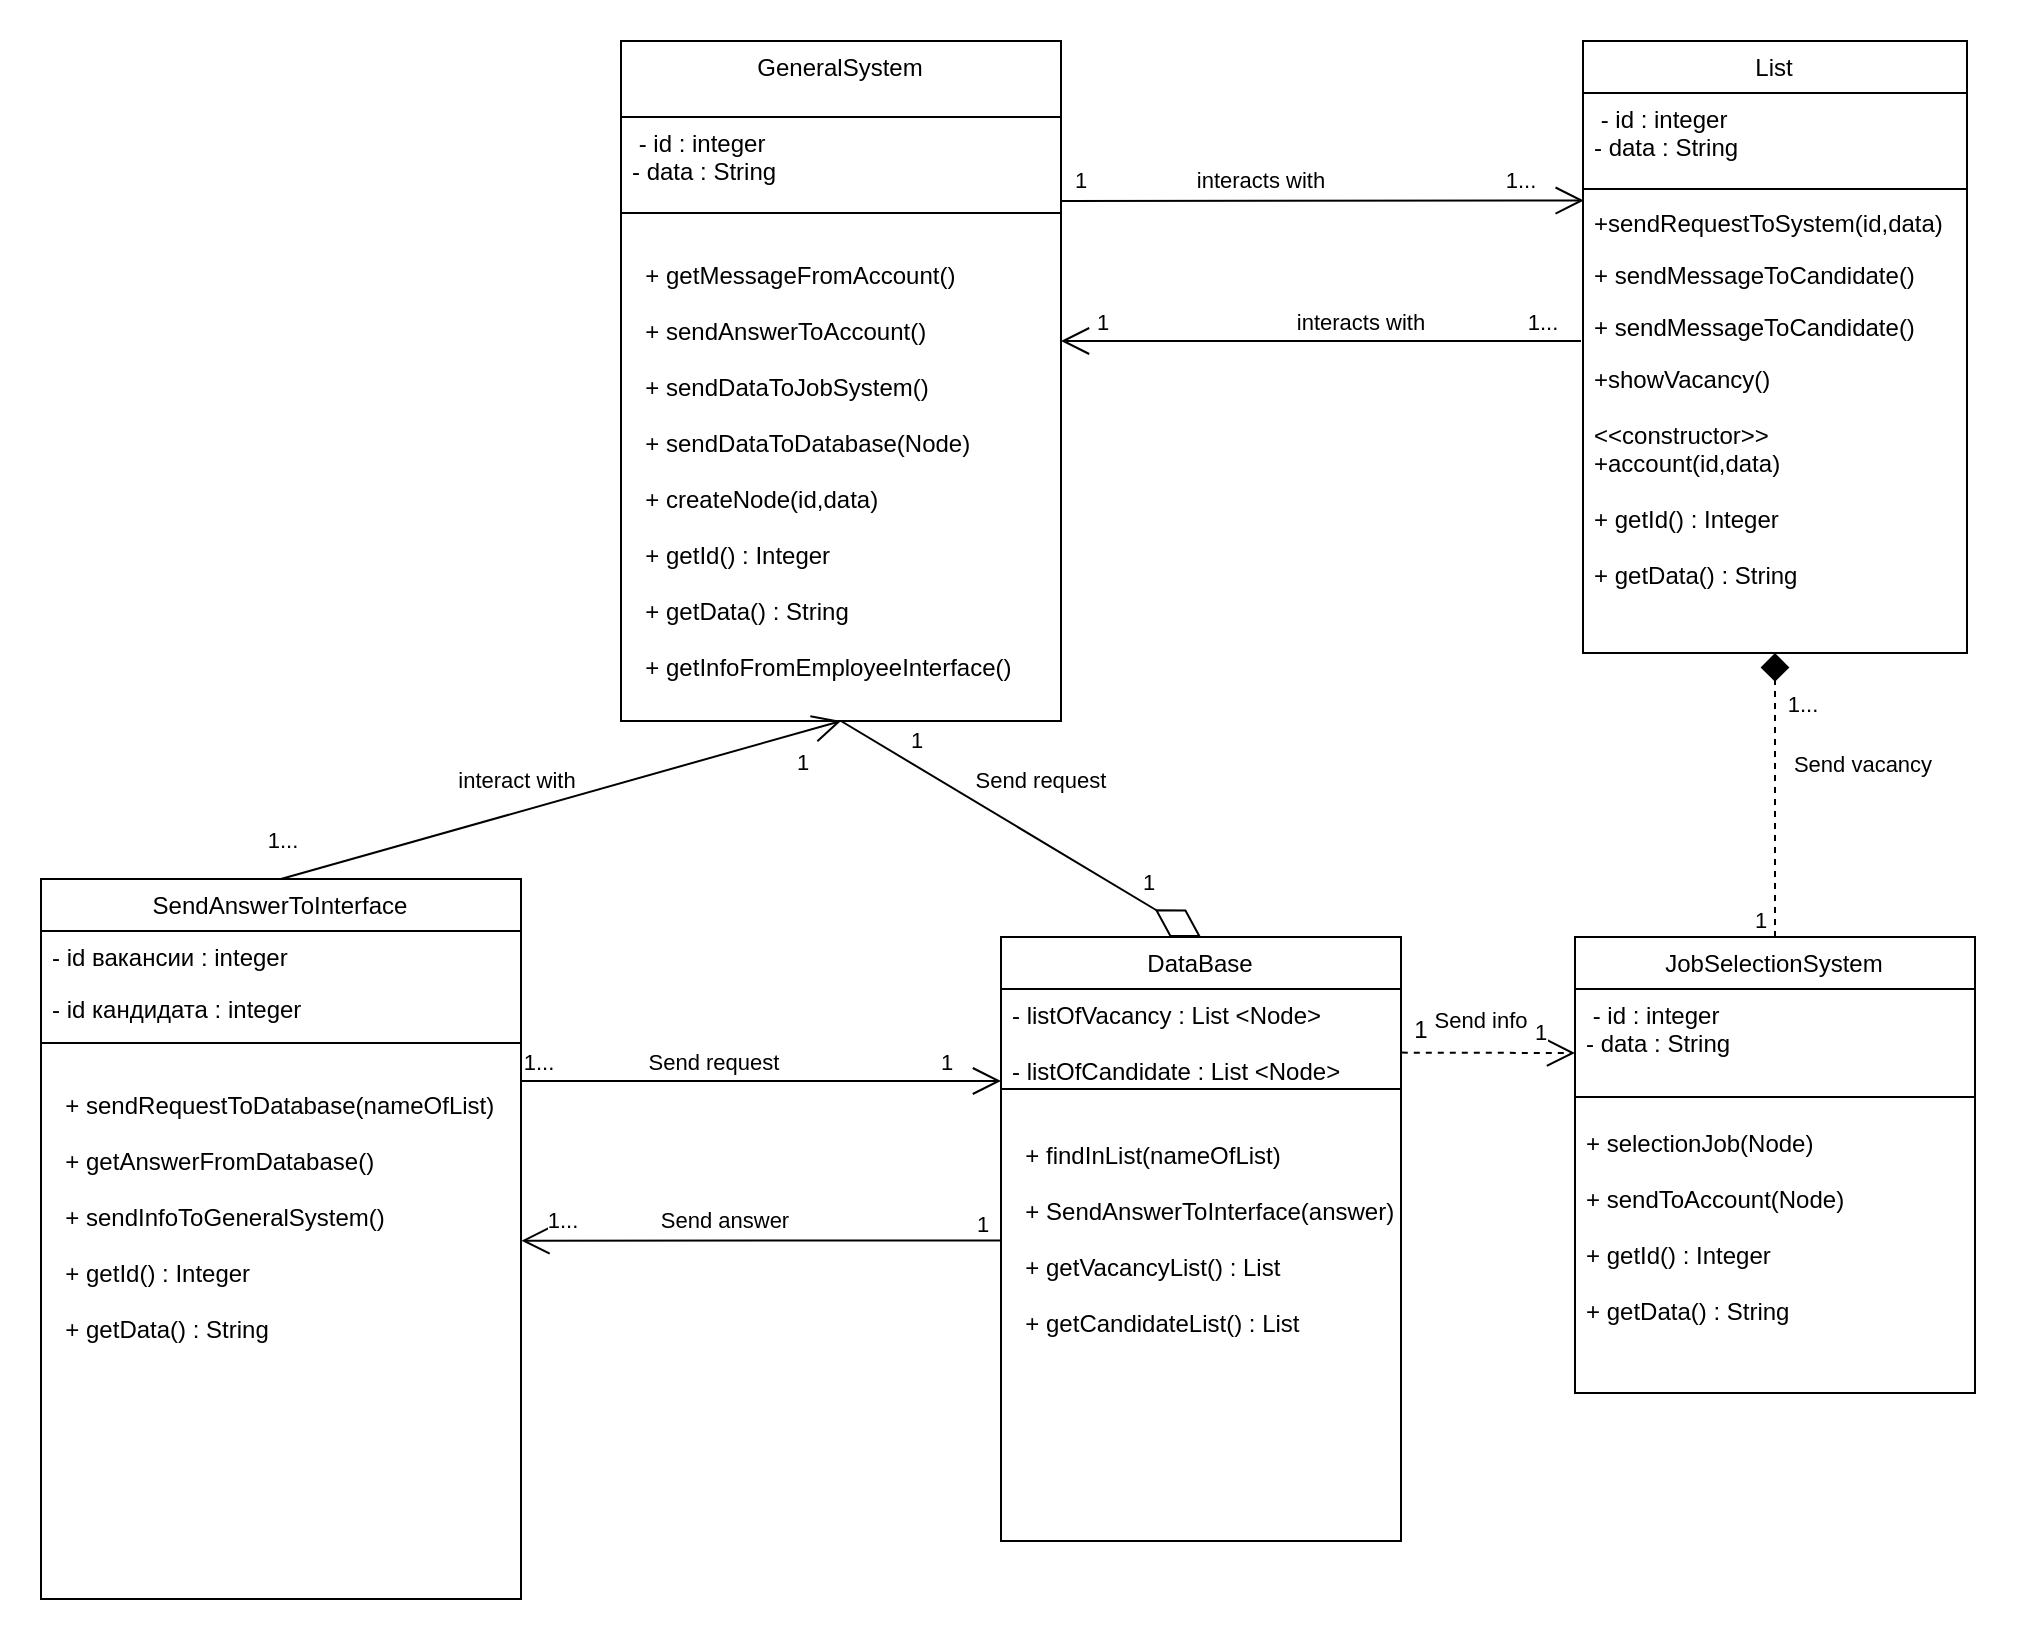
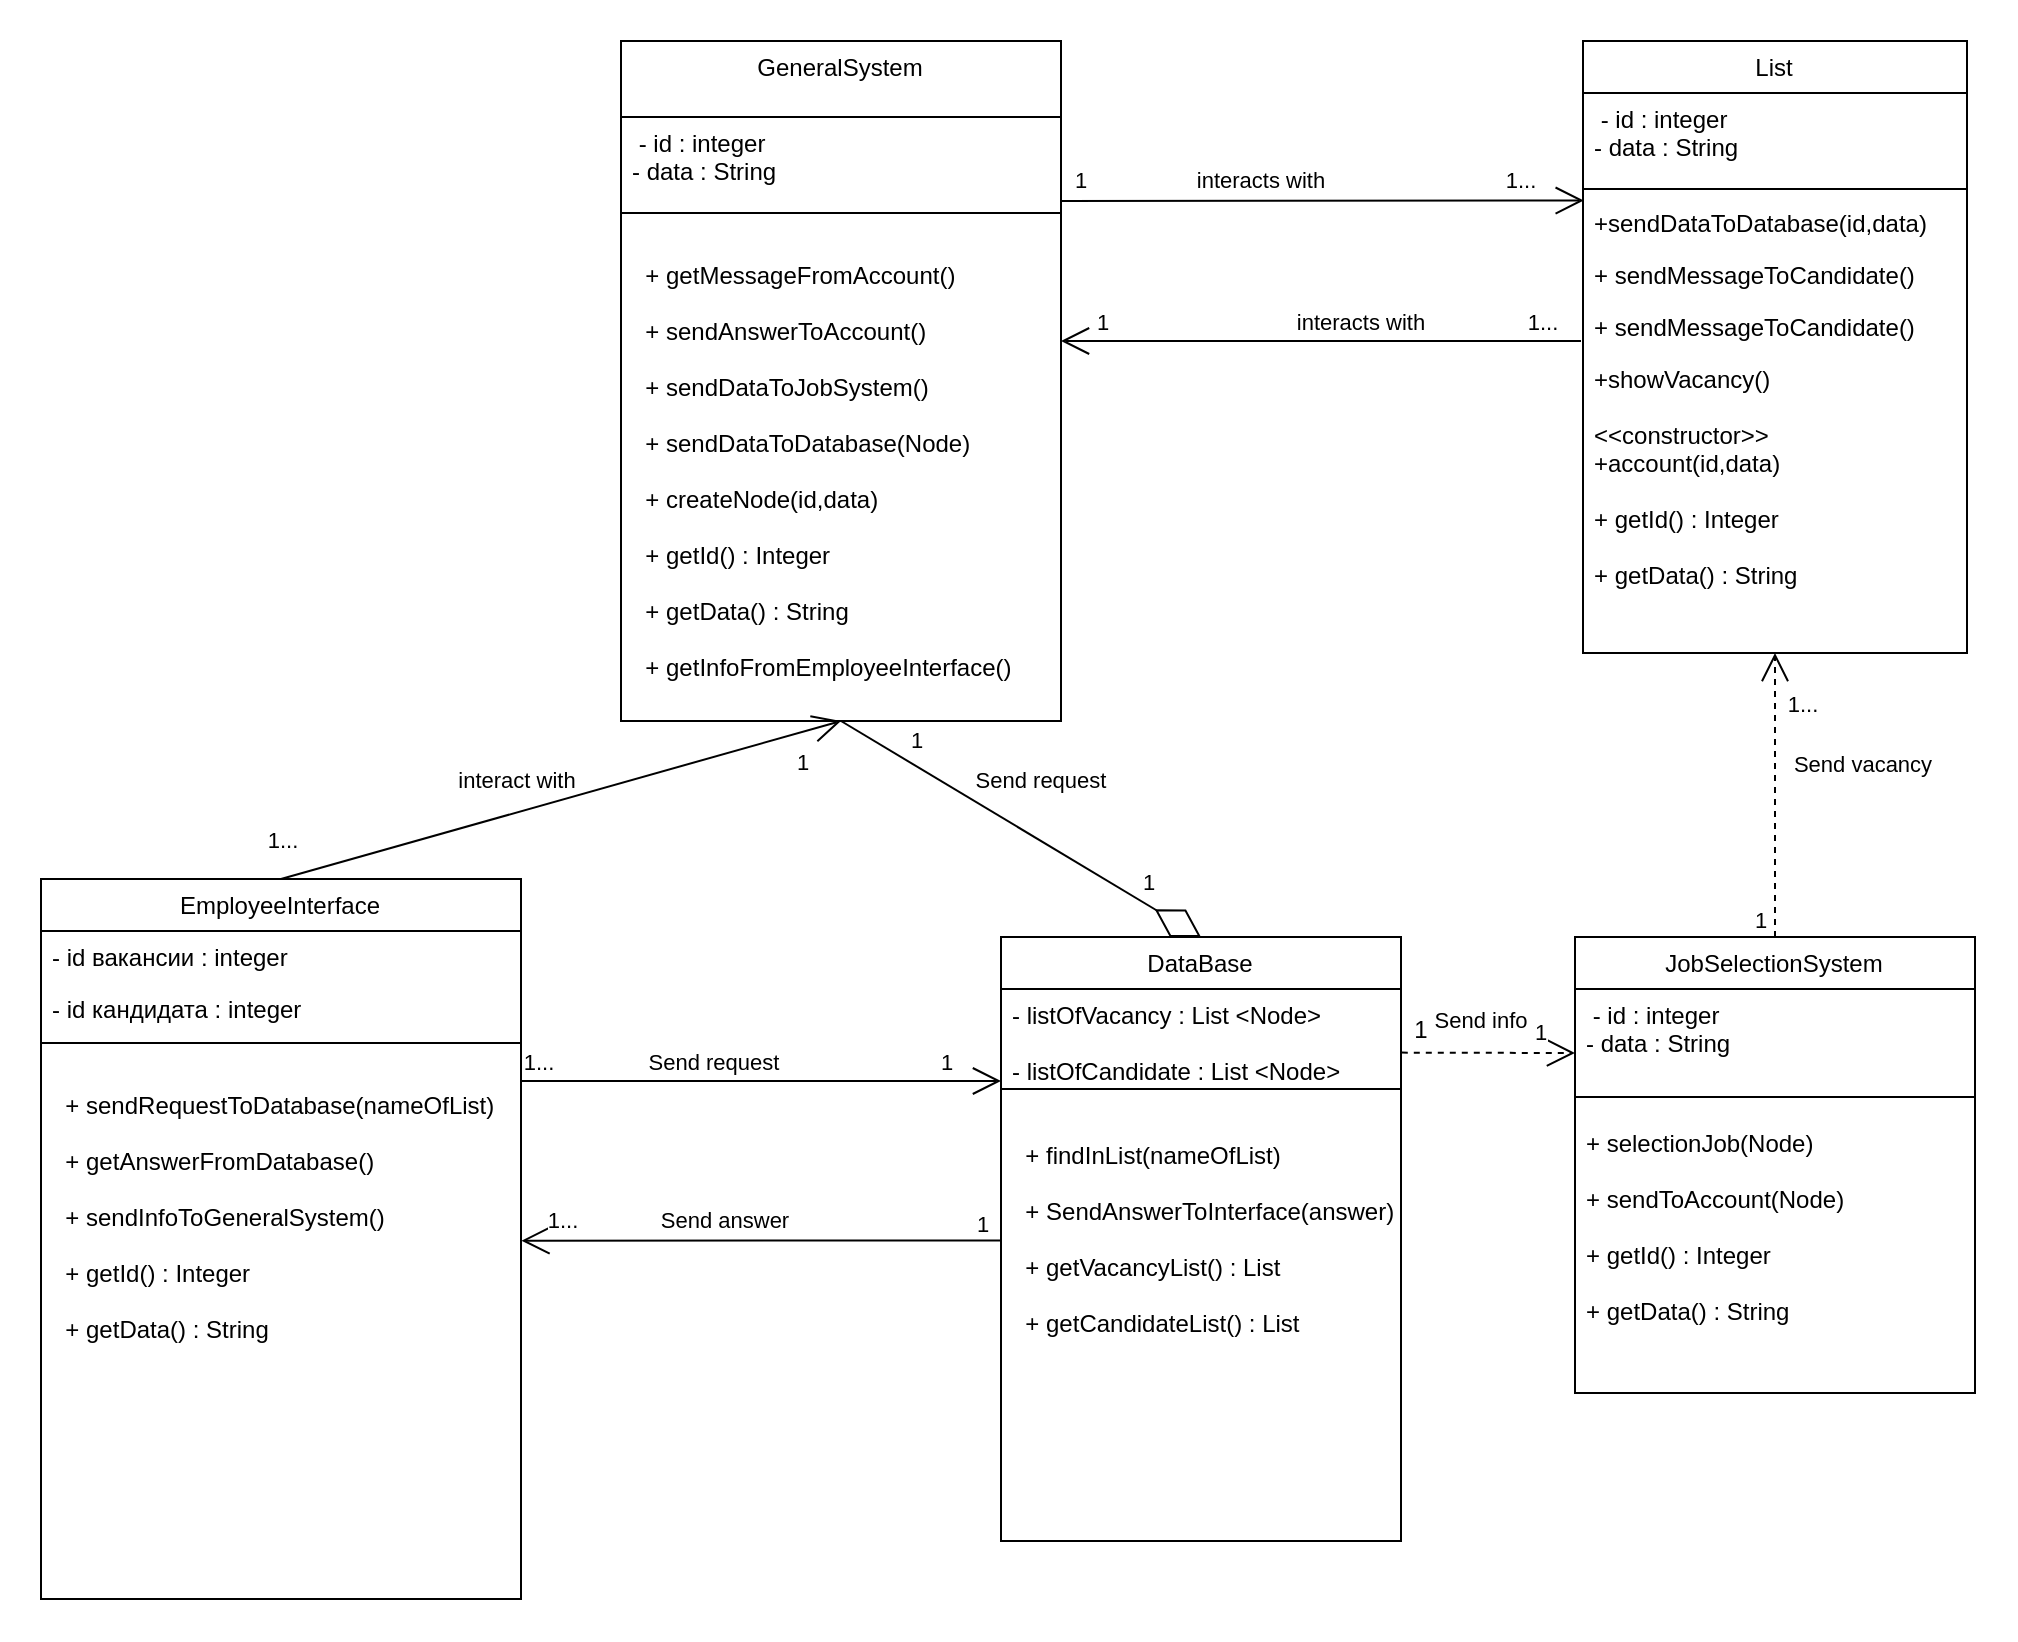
(1783, 224) -> (1776, 224)
(1775, 681) -> (1775, 670)
(280, 906) -> (280, 906)
